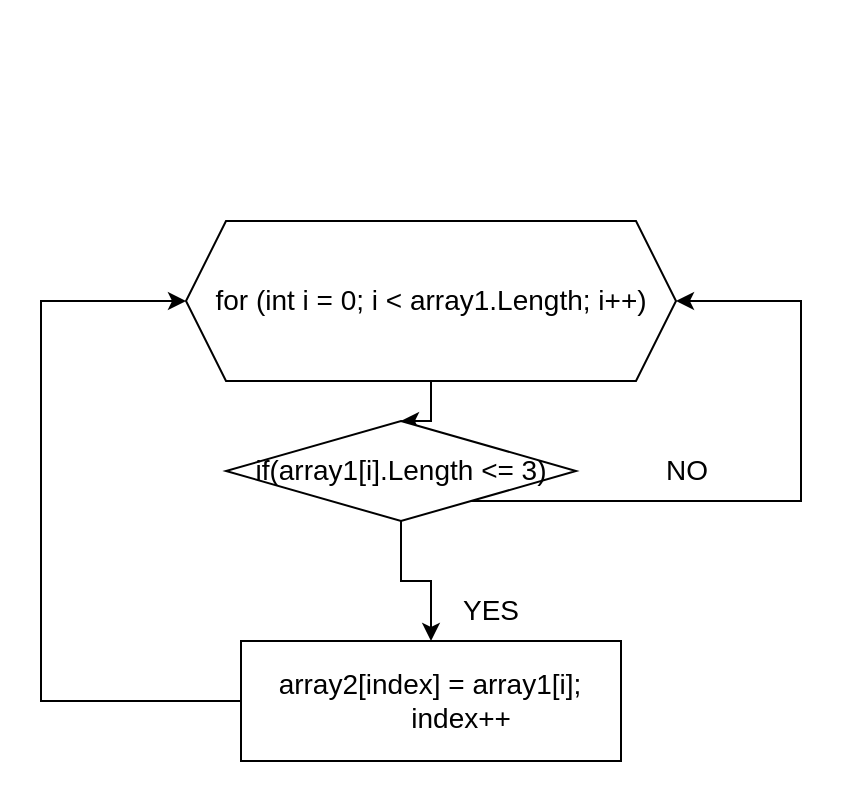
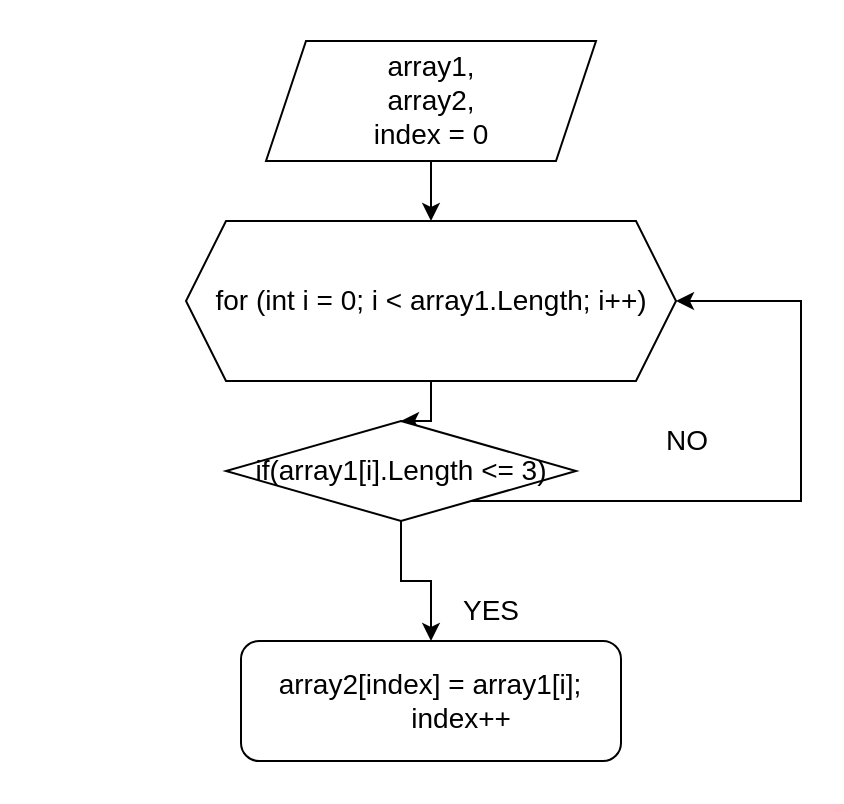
none -> (431, 101)
none -> (431, 198)
(686, 471) -> (686, 441)
(41, 535) -> none
(431, 701) -> (431, 701)
